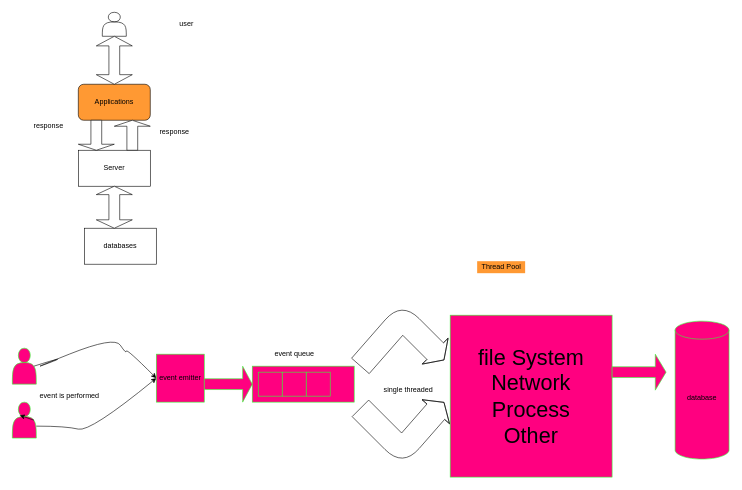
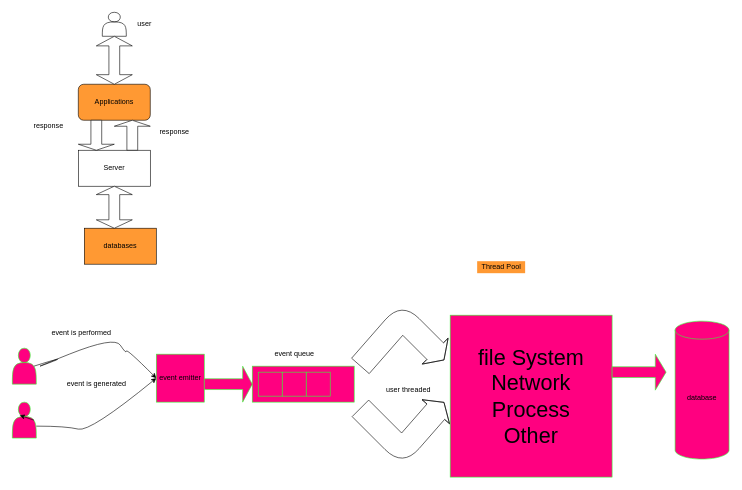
(186, 24) -> (144, 24)
(120, 246) -> (120, 246)
none -> (96, 384)
(409, 390) -> (409, 390)
(69, 396) -> (81, 333)
